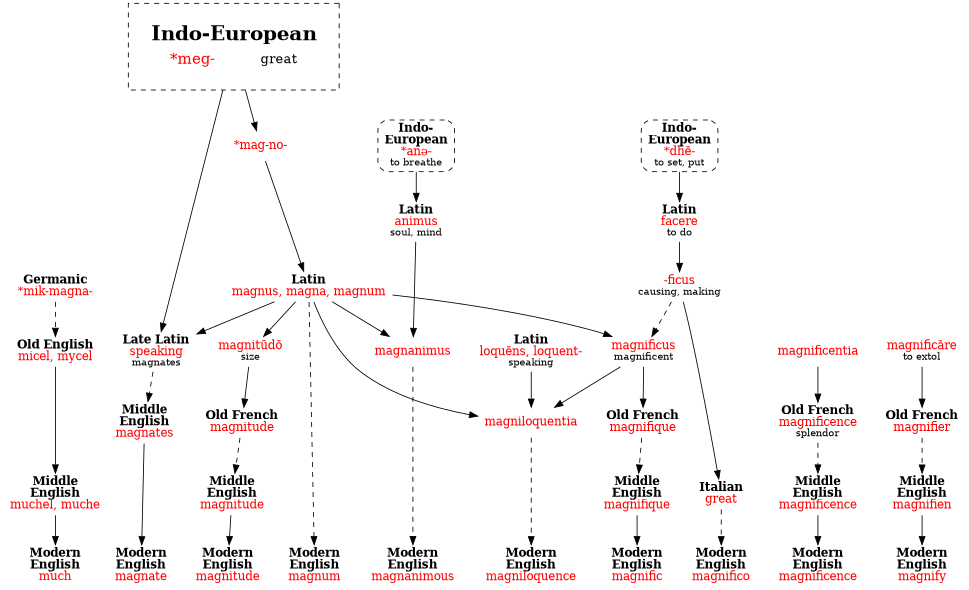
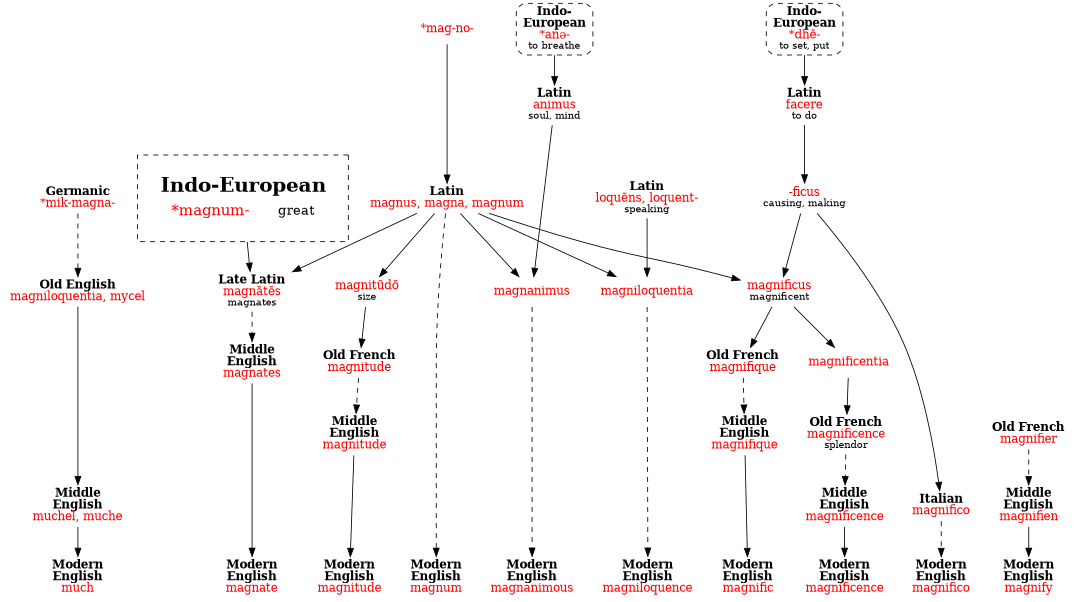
(193, 59) -> (210, 211)
(250, 106) -> none
(664, 315) -> (793, 241)
(156, 352) -> (252, 292)
(922, 352) -> none
(55, 357) -> (78, 297)
(591, 385) -> (811, 324)
(721, 499) -> (941, 511)
